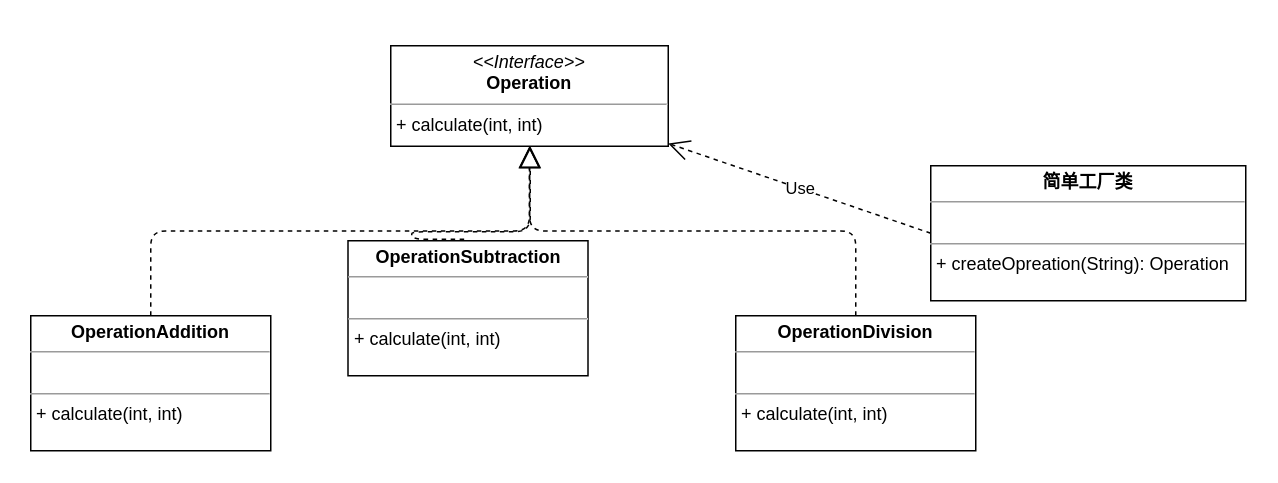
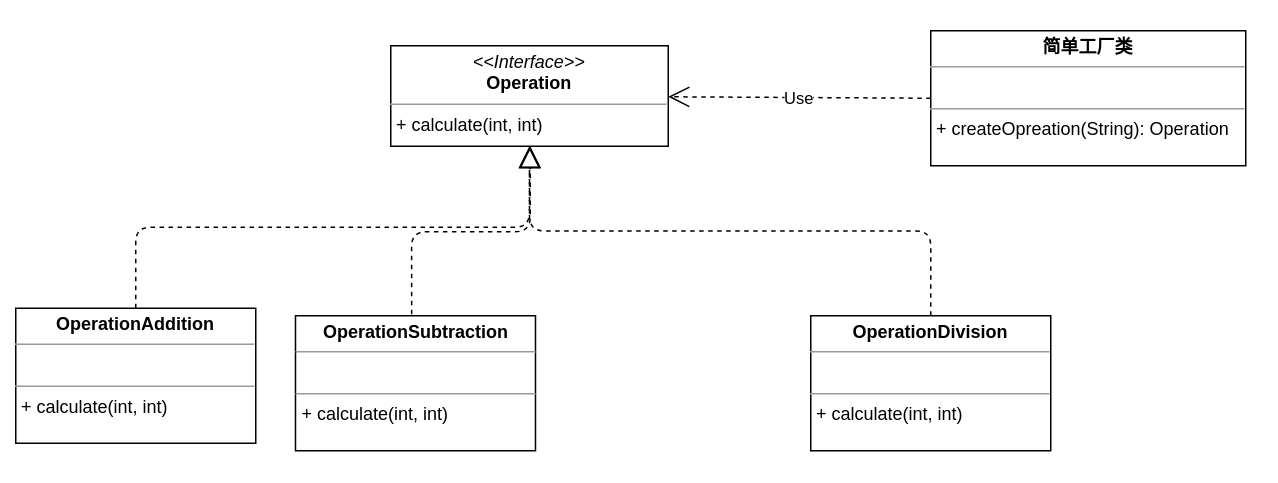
(1088, 233) -> (1088, 98)
(468, 308) -> (416, 383)
(151, 383) -> (136, 376)
(856, 383) -> (931, 383)
